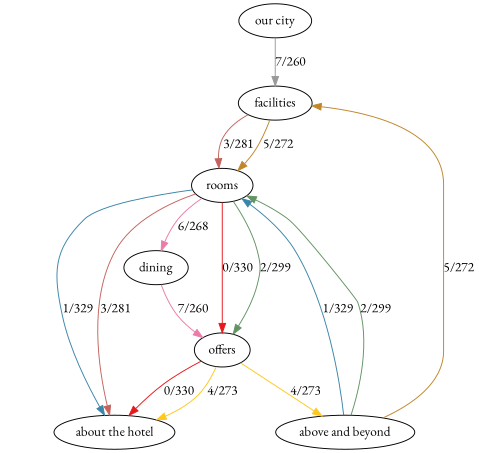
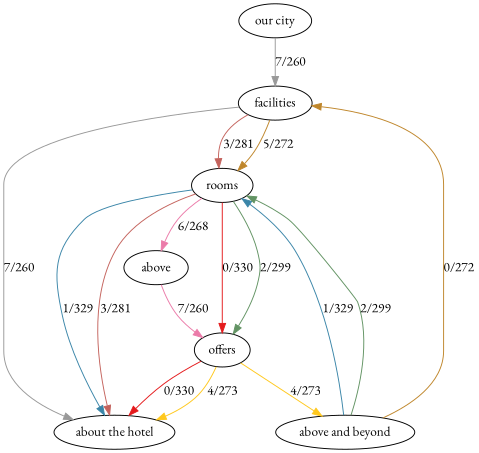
none -> (4, 186)
(156, 268) -> (156, 268)
(459, 268) -> (459, 268)
